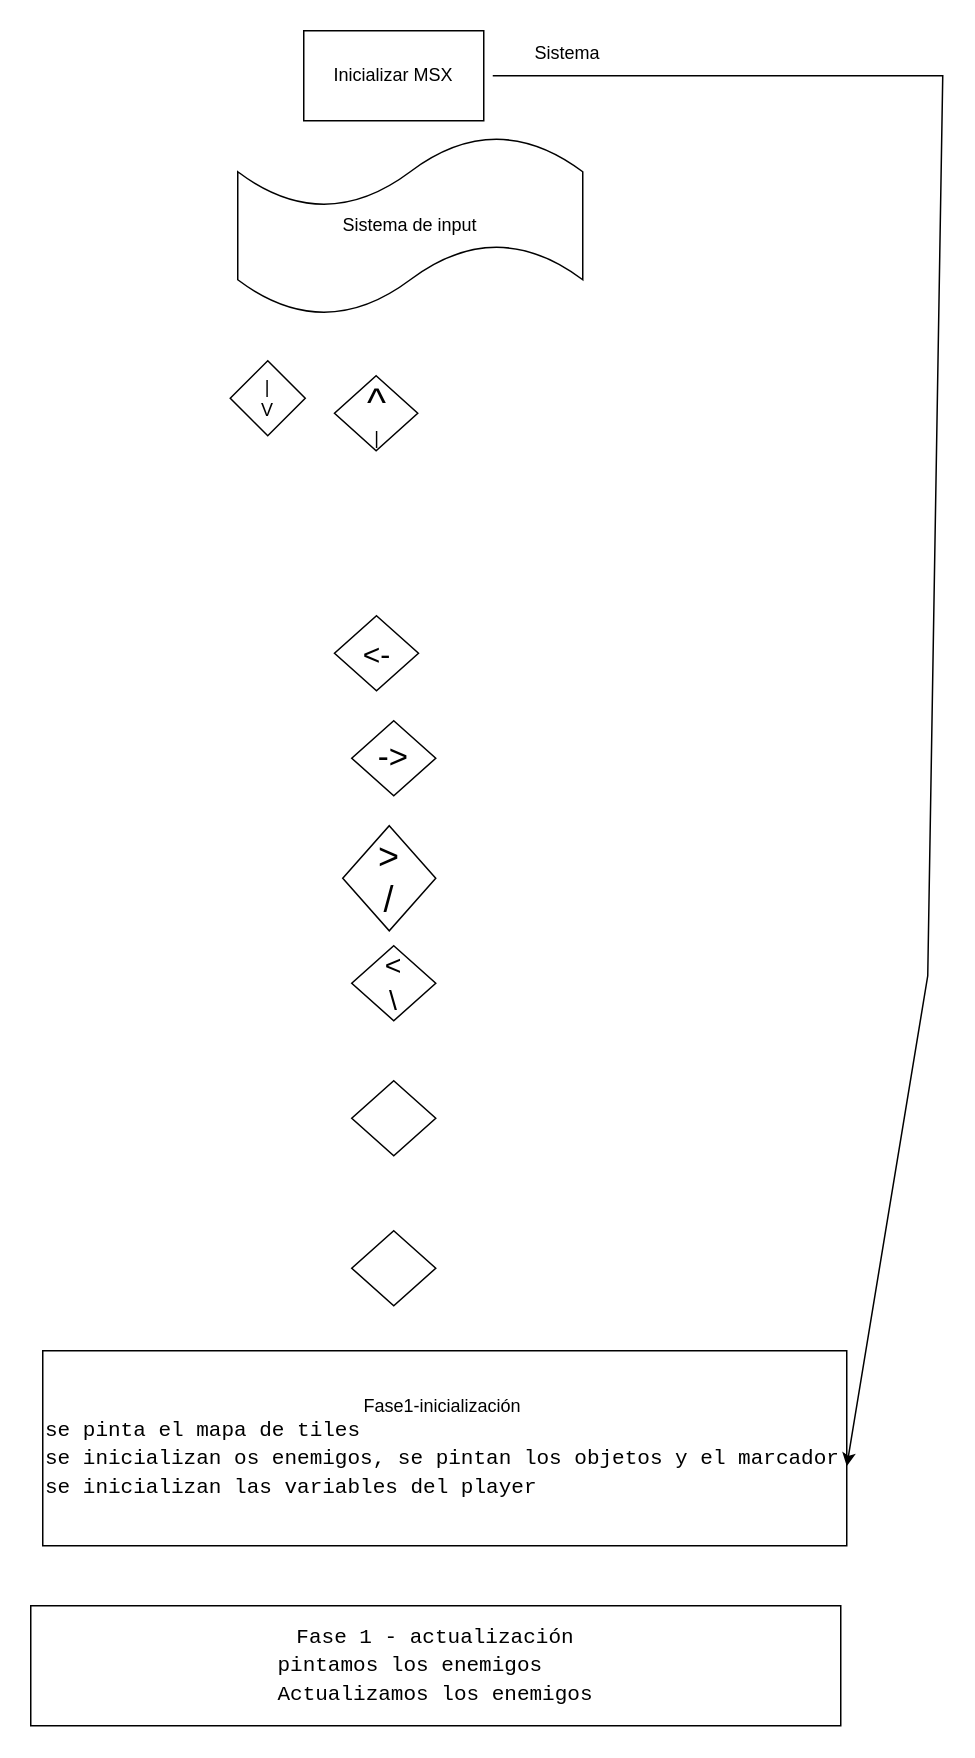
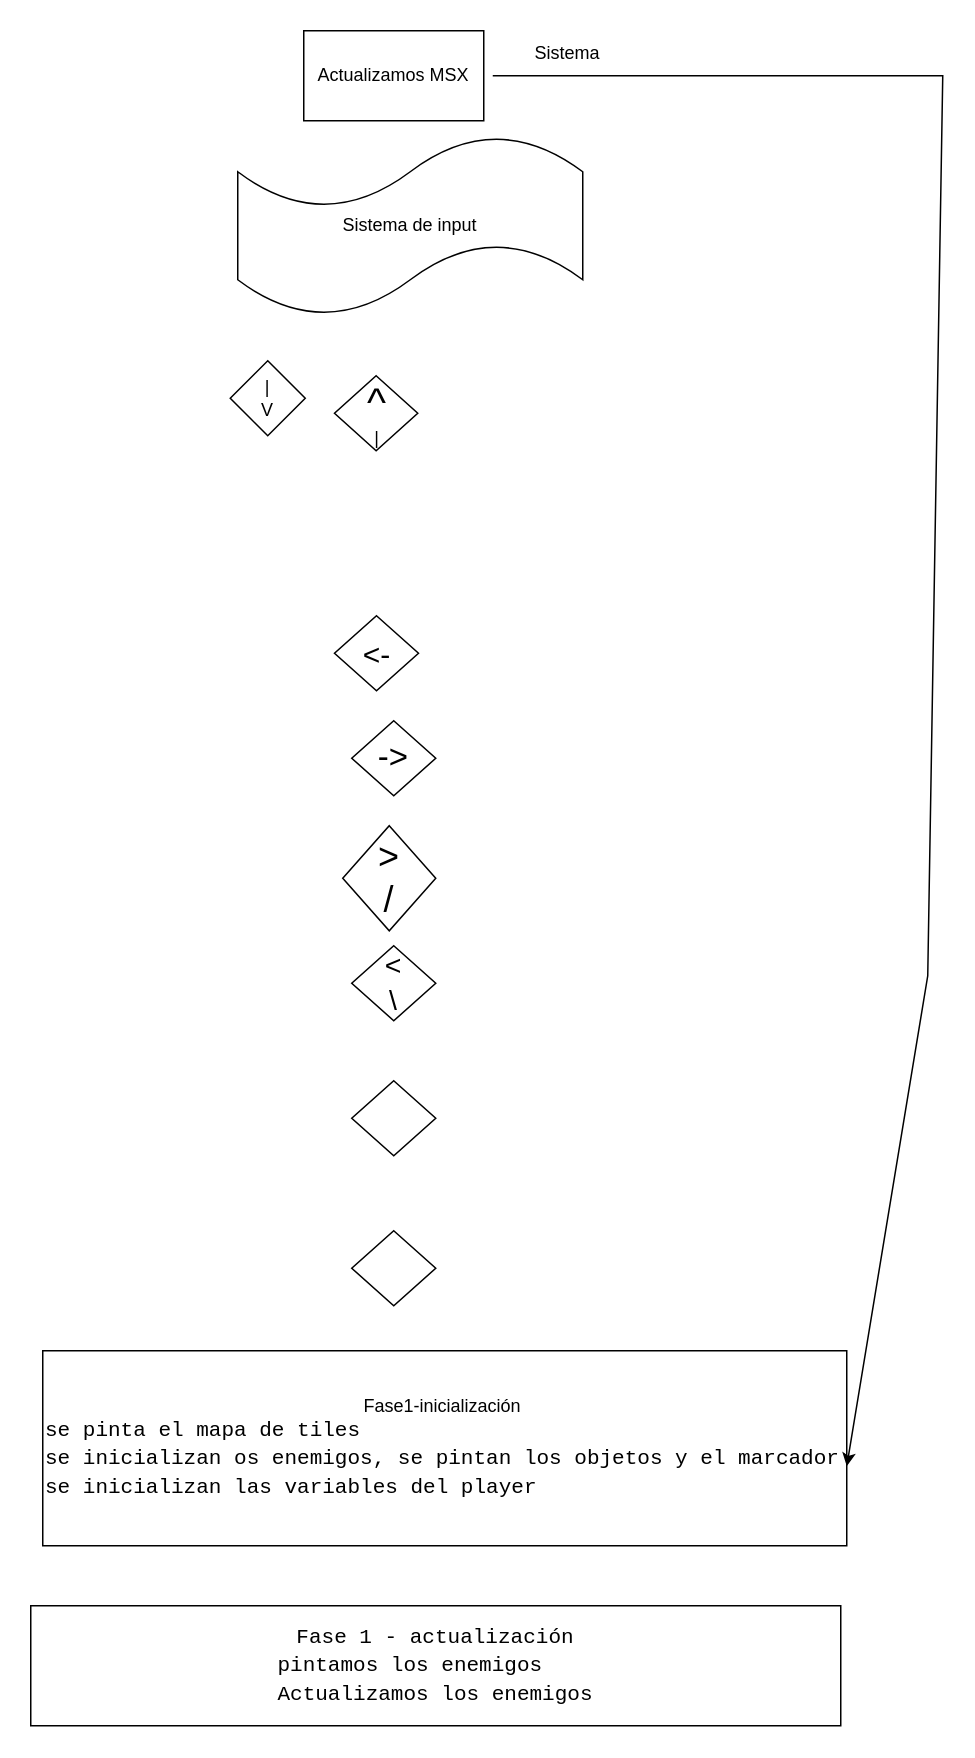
(394, 76) -> (394, 76)
